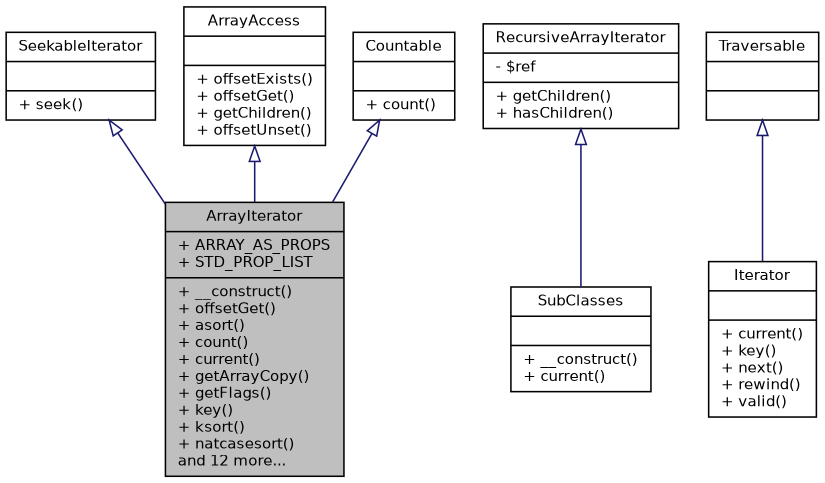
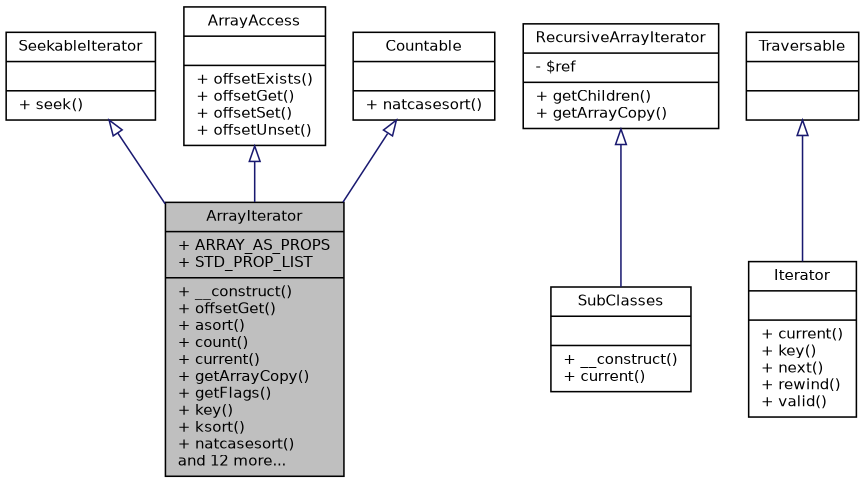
(401, 105) -> (424, 105)
(255, 113) -> (245, 113)
(555, 113) -> (602, 113)
